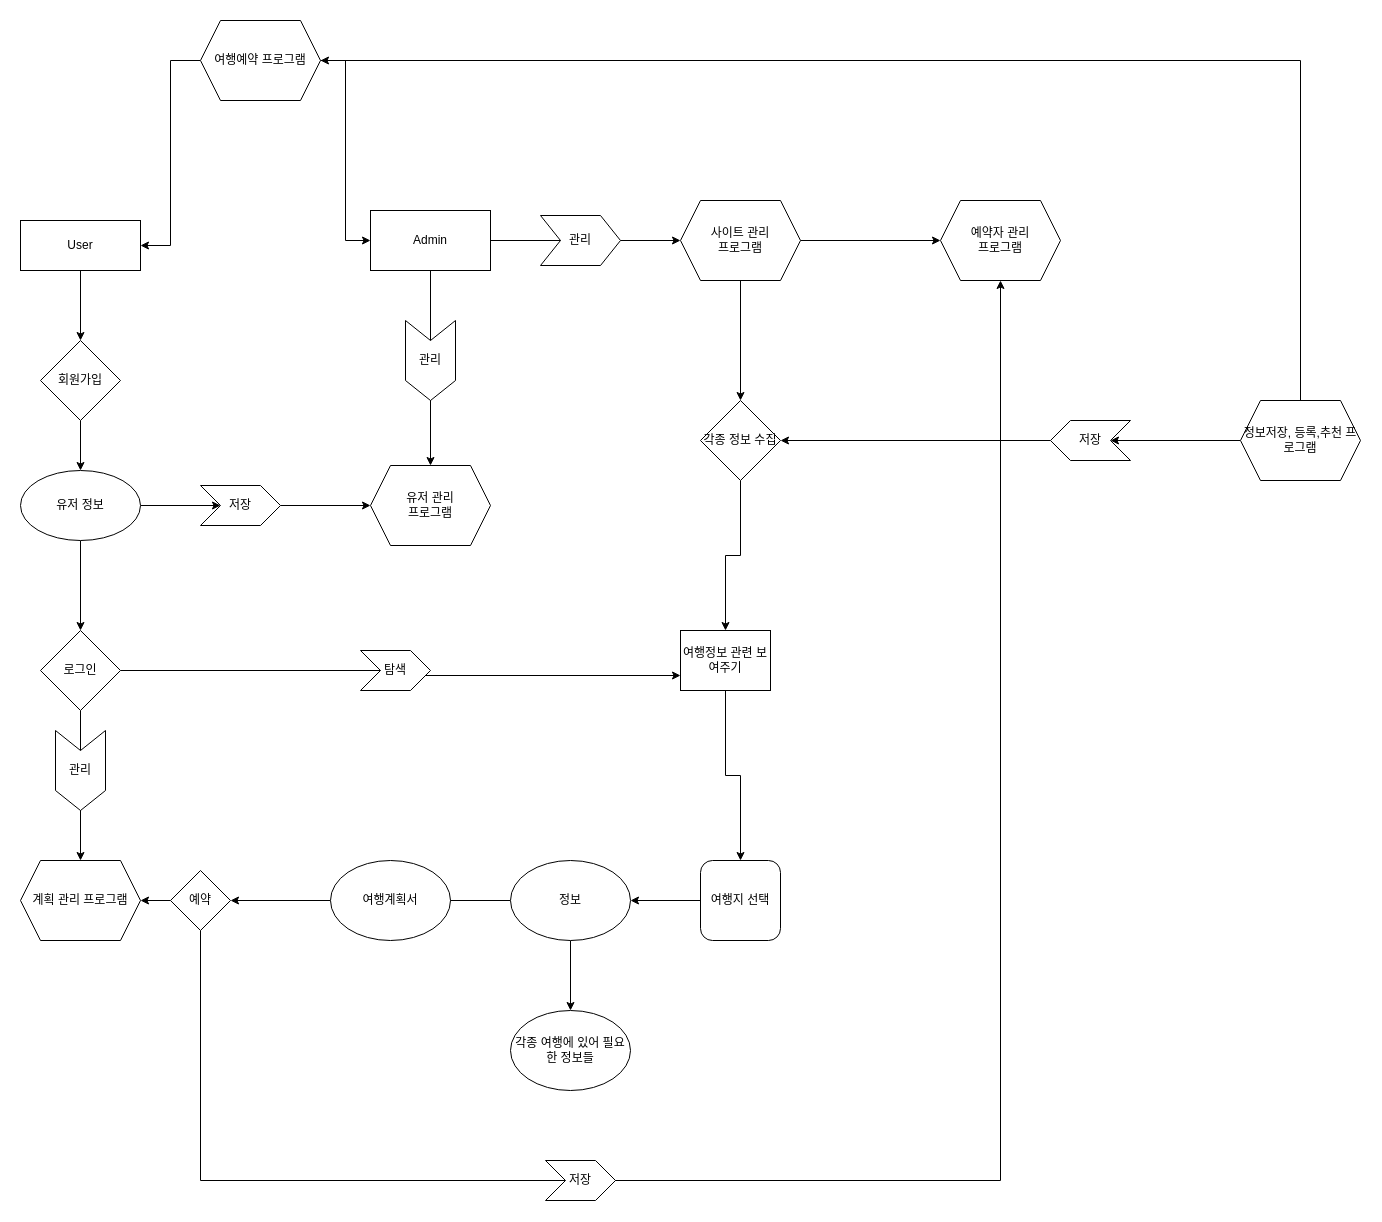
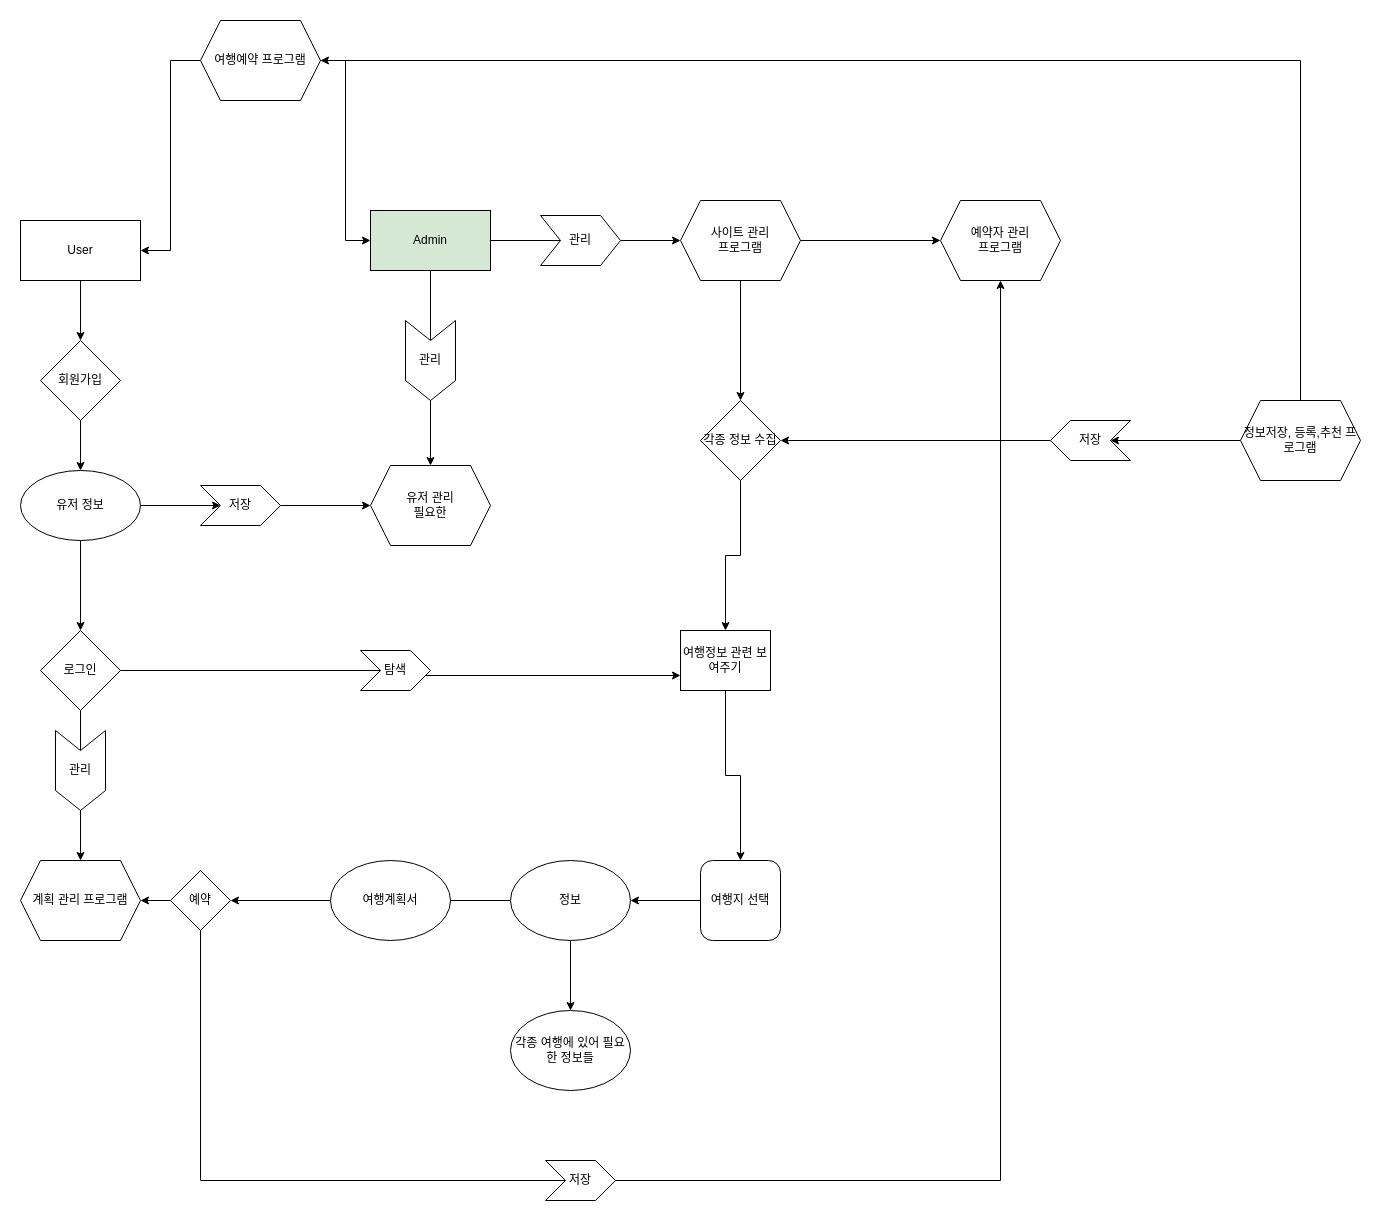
(431, 241) -> (431, 241)
(81, 246) -> (81, 251)
(431, 506) -> (431, 506)
